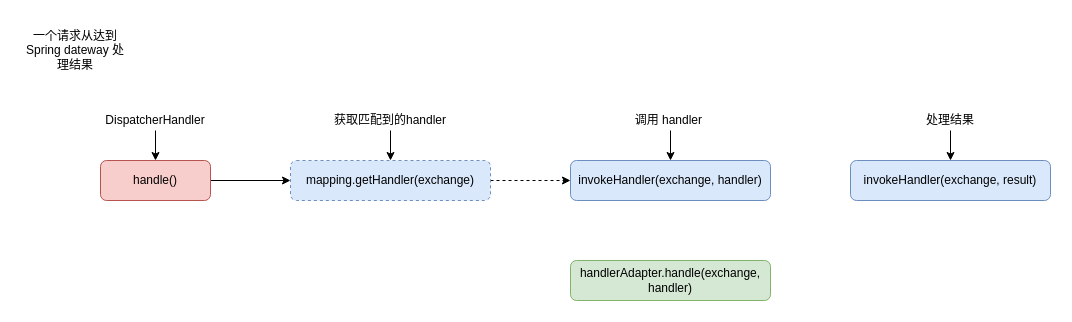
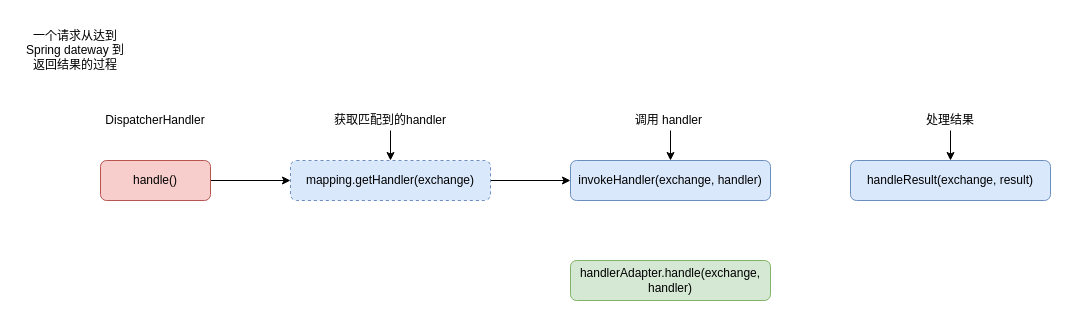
(76, 51) -> (76, 51)
(156, 150) -> none
(528, 181) -> (528, 181)
(951, 181) -> (951, 181)
